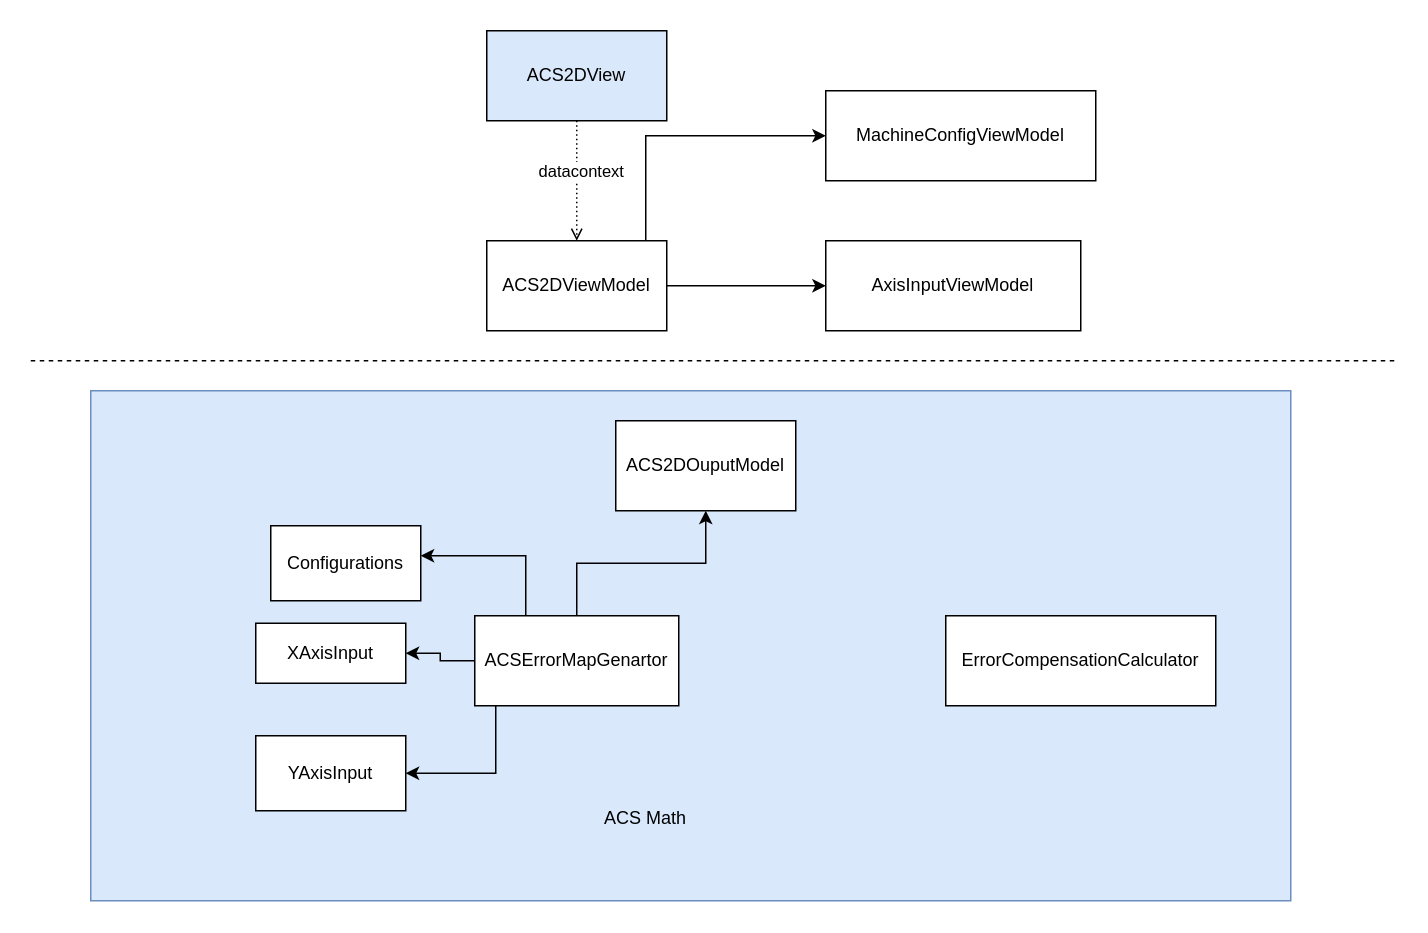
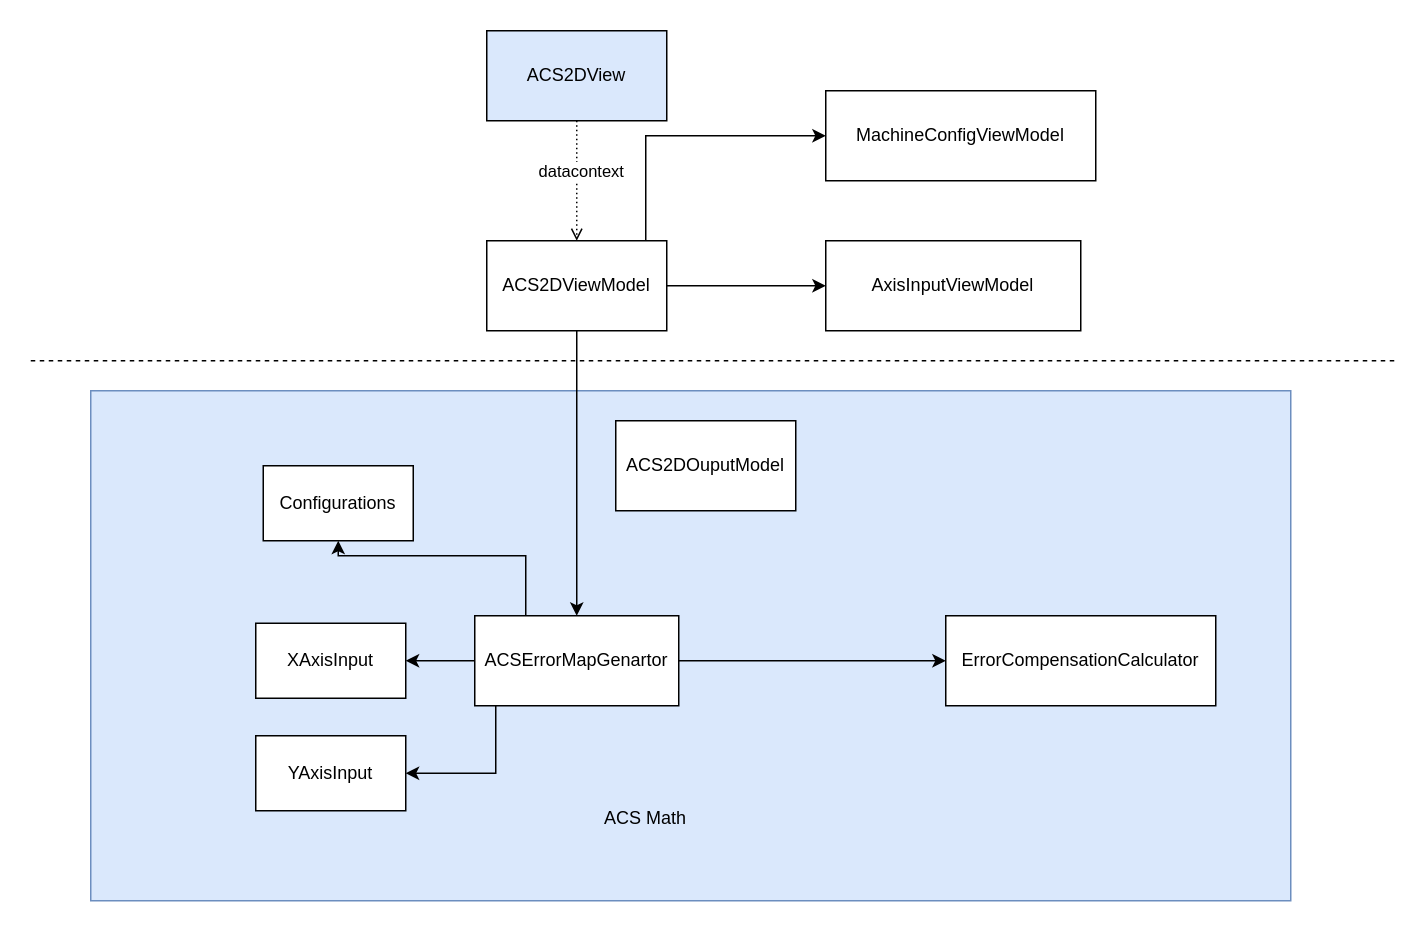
none -> (577, 446)
(346, 563) -> (338, 503)
(663, 563) -> (807, 661)
(331, 653) -> (331, 661)
